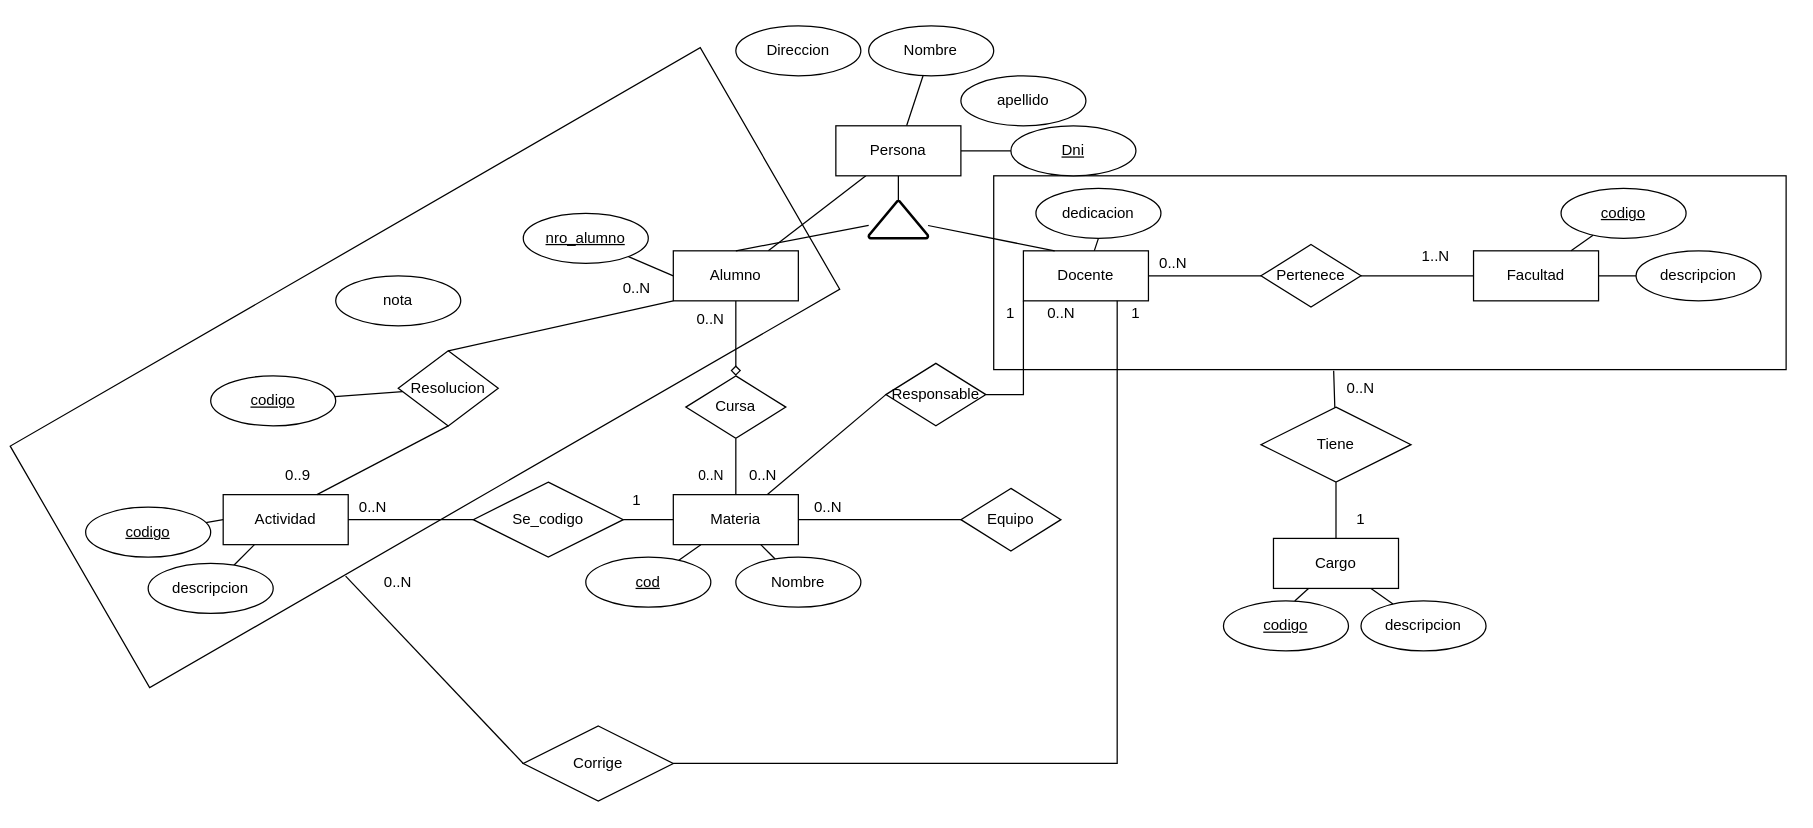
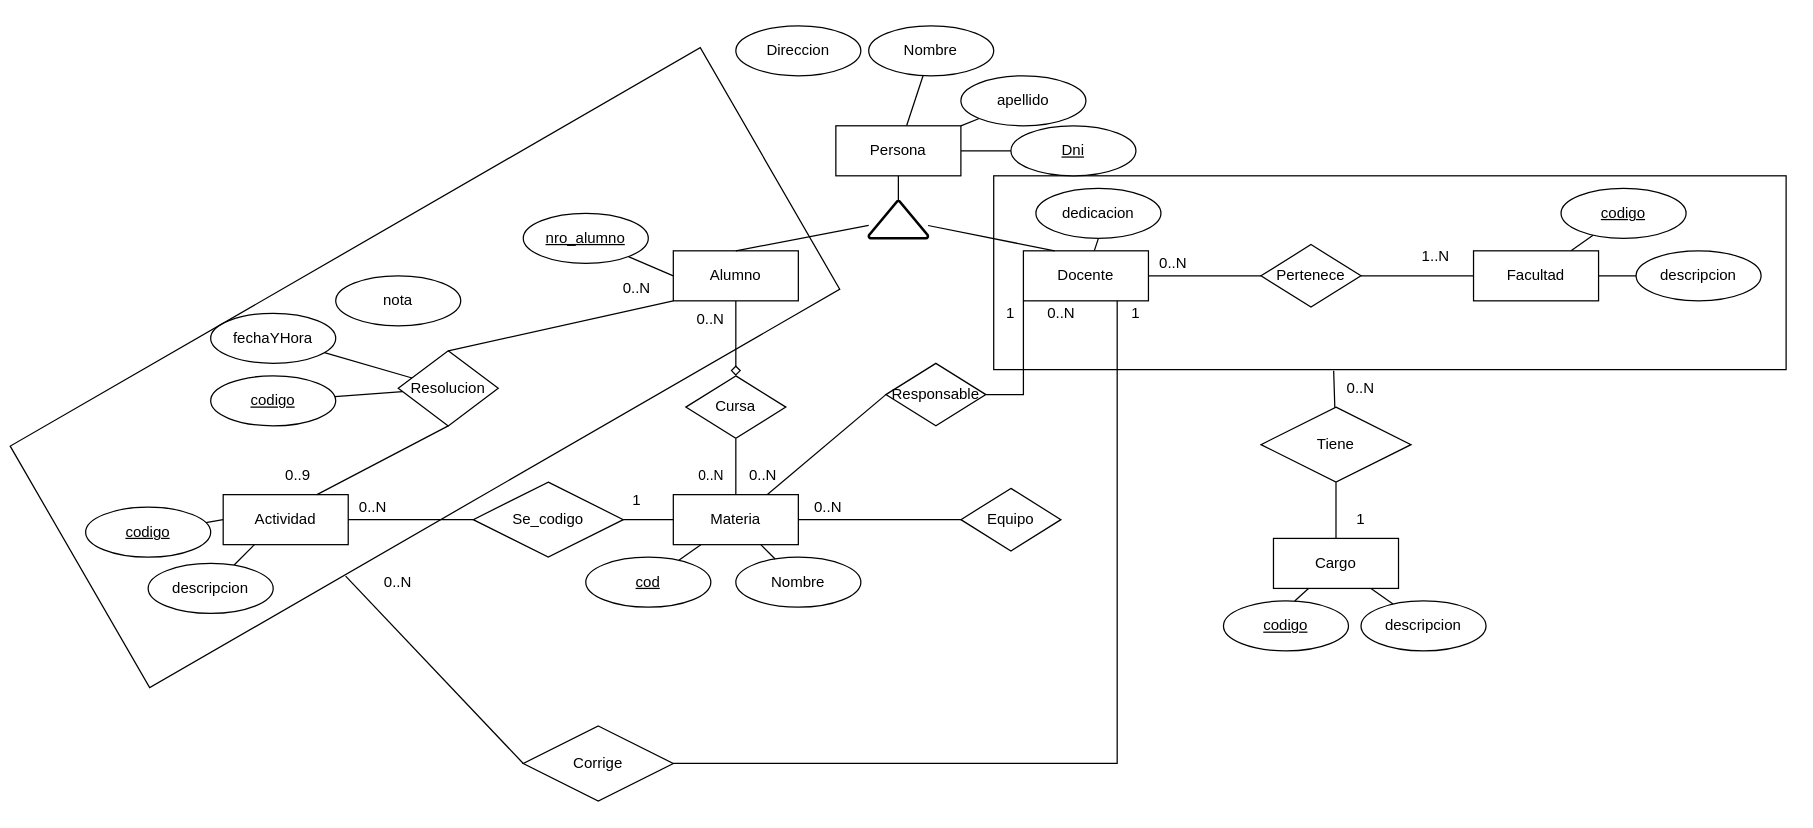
(825, 207) -> (969, 122)
none -> (273, 338)
none -> (368, 365)
